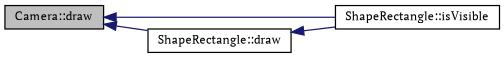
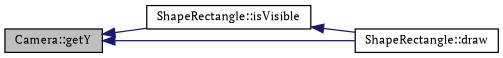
(54, 17) -> (54, 41)
(319, 29) -> (339, 30)
